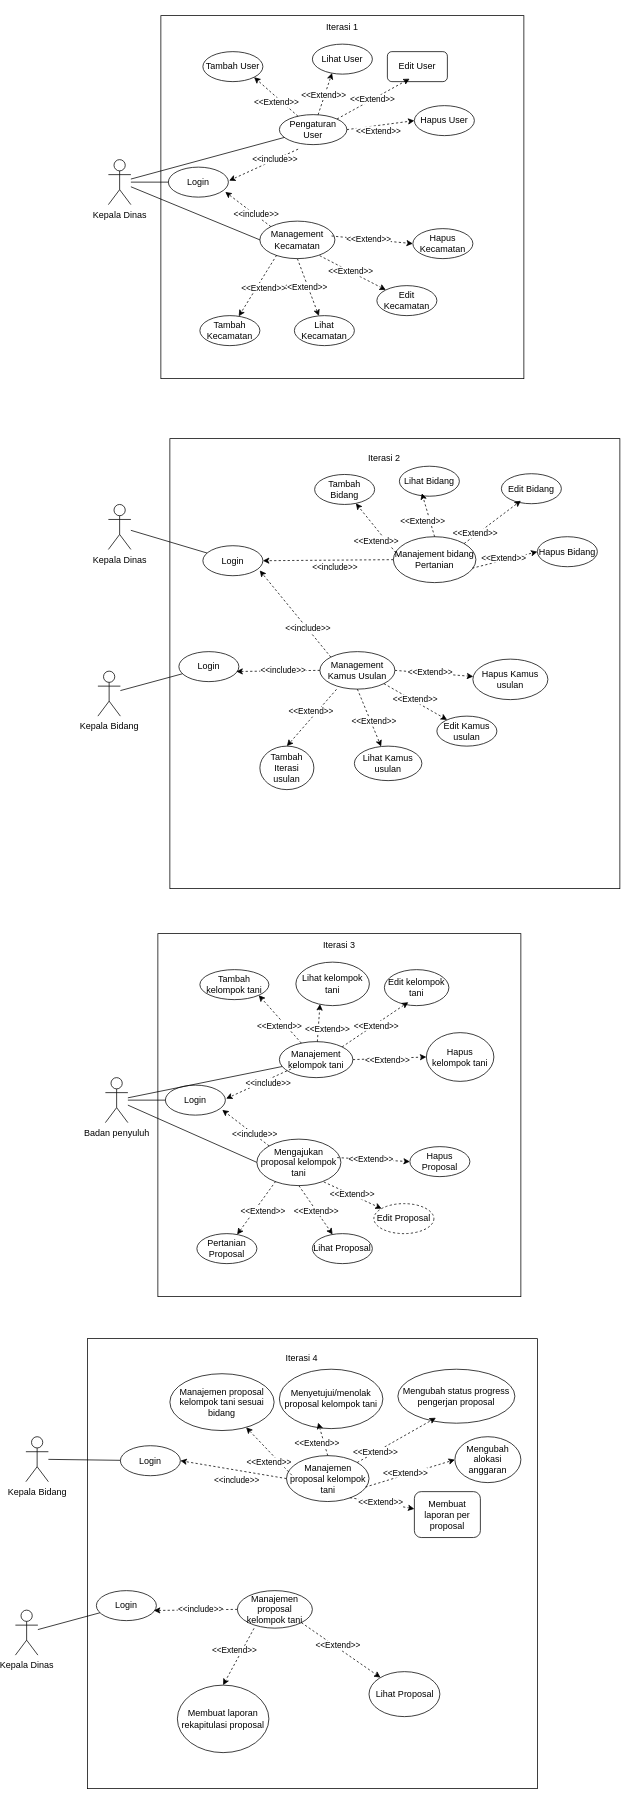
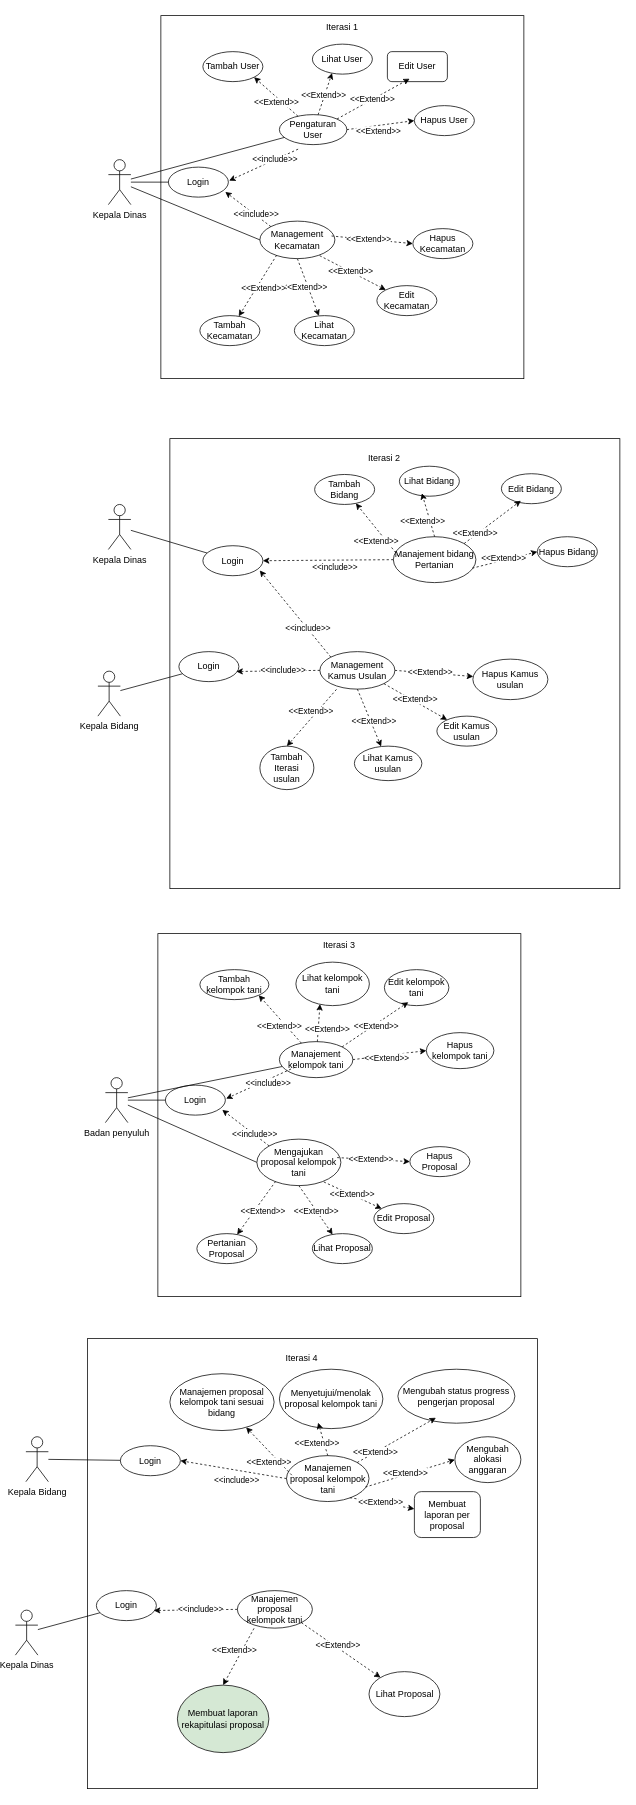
(460, 1057) -> (460, 1050)
(404, 1218) -> (404, 1218)
(223, 1719) -> (223, 1719)
